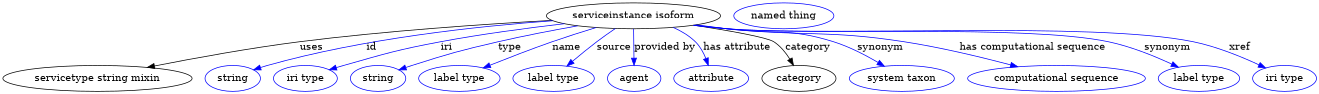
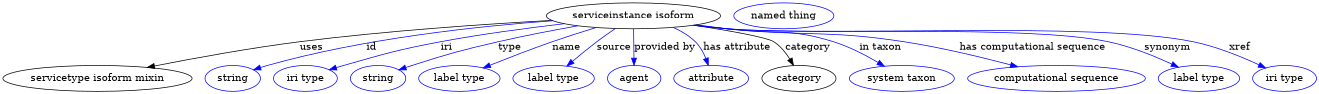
(880, 47) -> (880, 47)
(97, 78) -> (97, 78)
